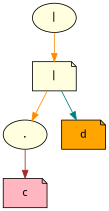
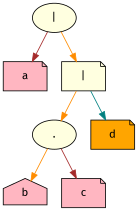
none -> (25, 76)
none -> (25, 193)
